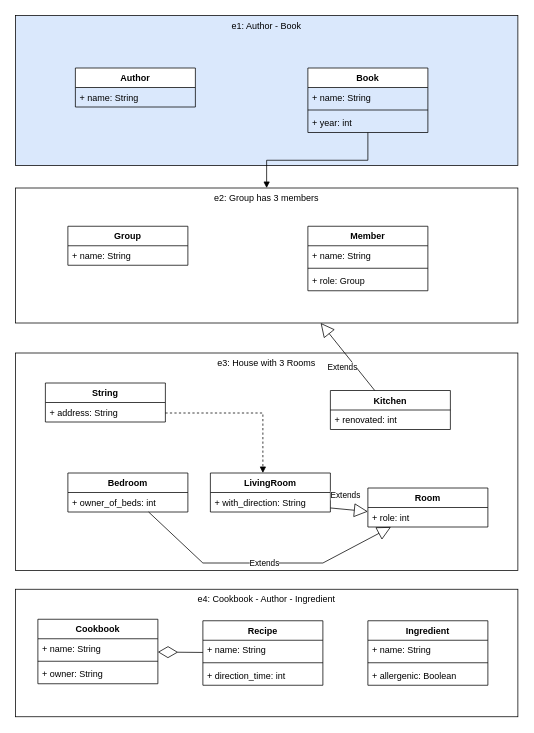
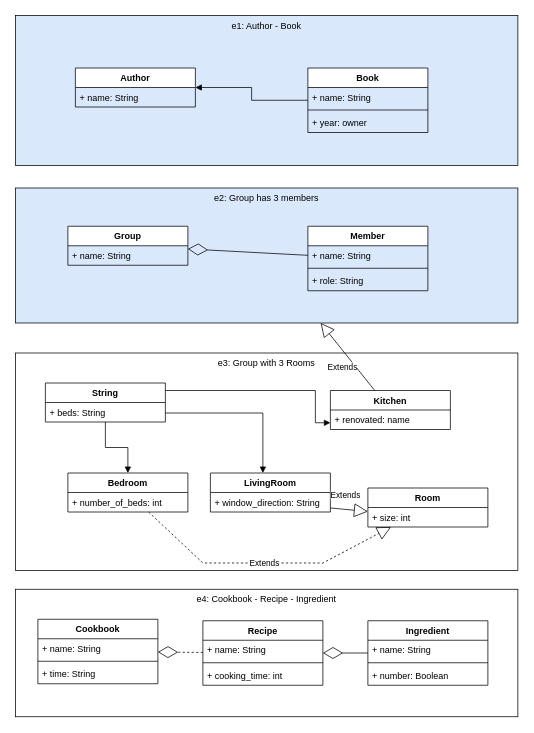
(335, 123) -> (341, 123)
(309, 160) -> (252, 96)
none -> (257, 252)
(267, 255) -> (267, 255)
(340, 281) -> (341, 281)
(267, 364) -> (267, 364)
none -> (260, 390)
(88, 413) -> (80, 413)
(241, 413) -> (241, 413)
(370, 420) -> (374, 420)
none -> (105, 447)
(118, 503) -> (120, 503)
(267, 503) -> (272, 503)
(394, 518) -> (394, 518)
(193, 554) -> (193, 554)
(267, 600) -> (267, 600)
(190, 652) -> (190, 652)
none -> (354, 653)
(75, 674) -> (71, 674)
(252, 676) -> (248, 676)
(417, 676) -> (410, 676)
